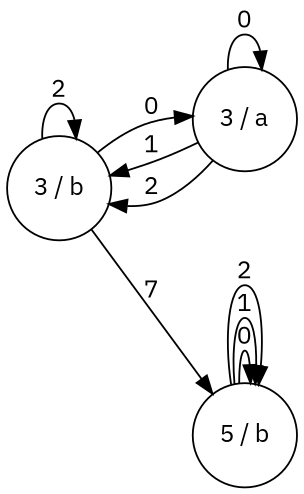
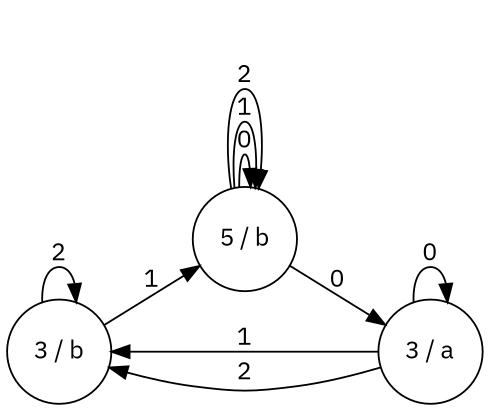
(133, 129) -> (330, 290)
(152, 291) -> (152, 280)
